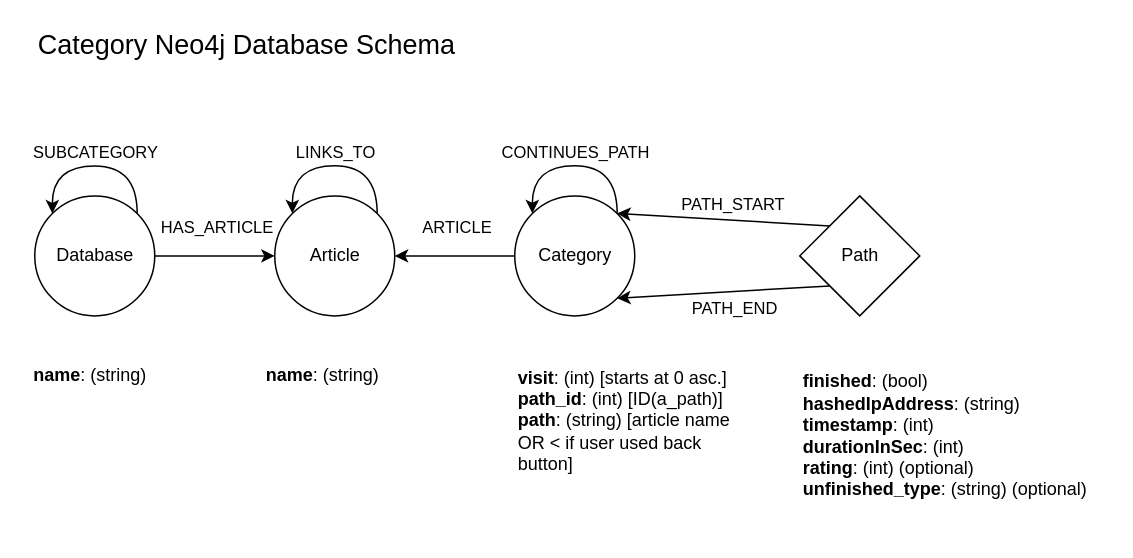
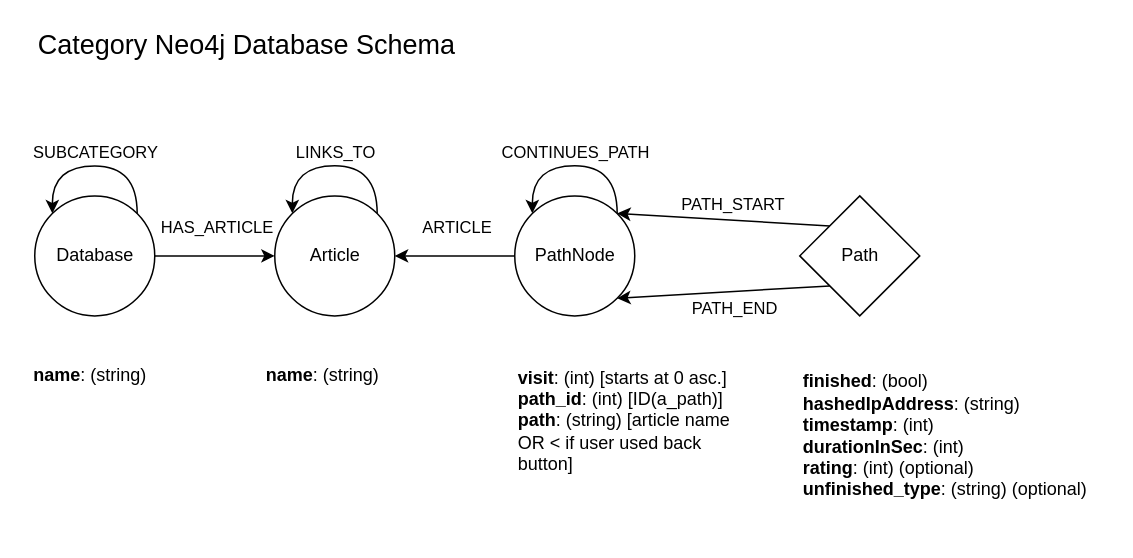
(575, 256) -> (575, 256)
